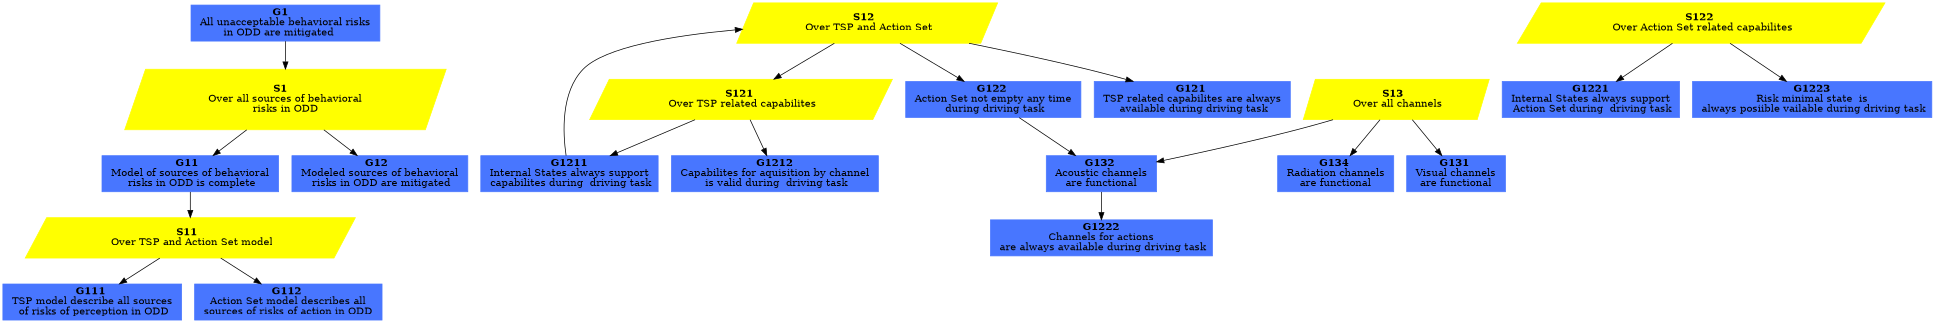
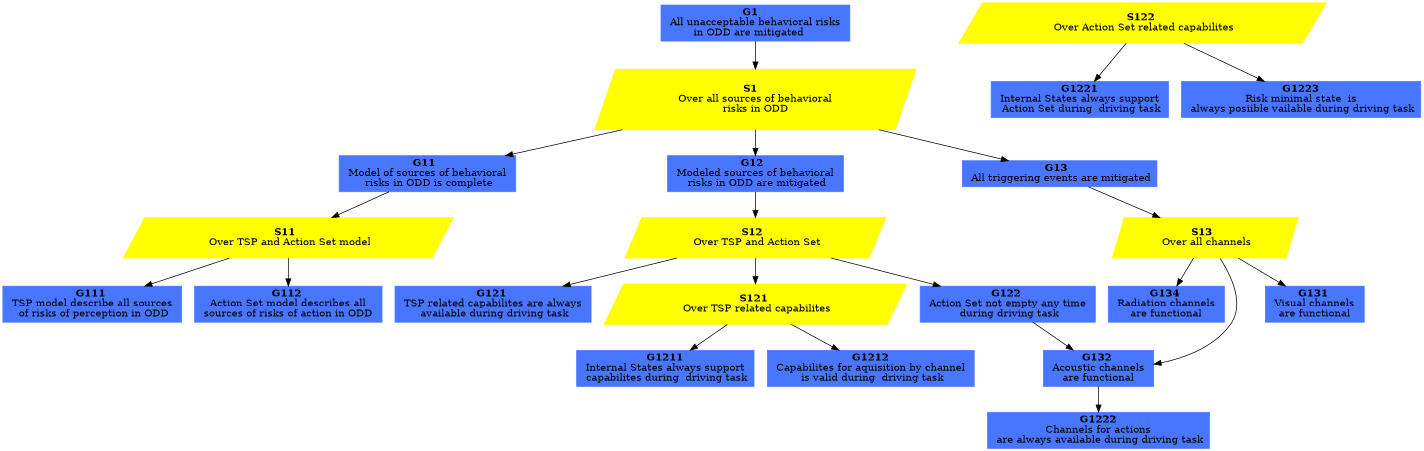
(613, 53) -> (755, 201)
none -> (1060, 174)
